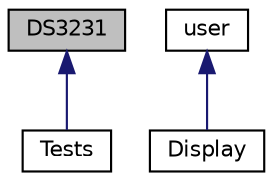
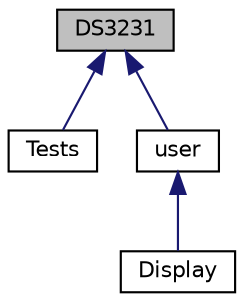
none -> (152, 101)
